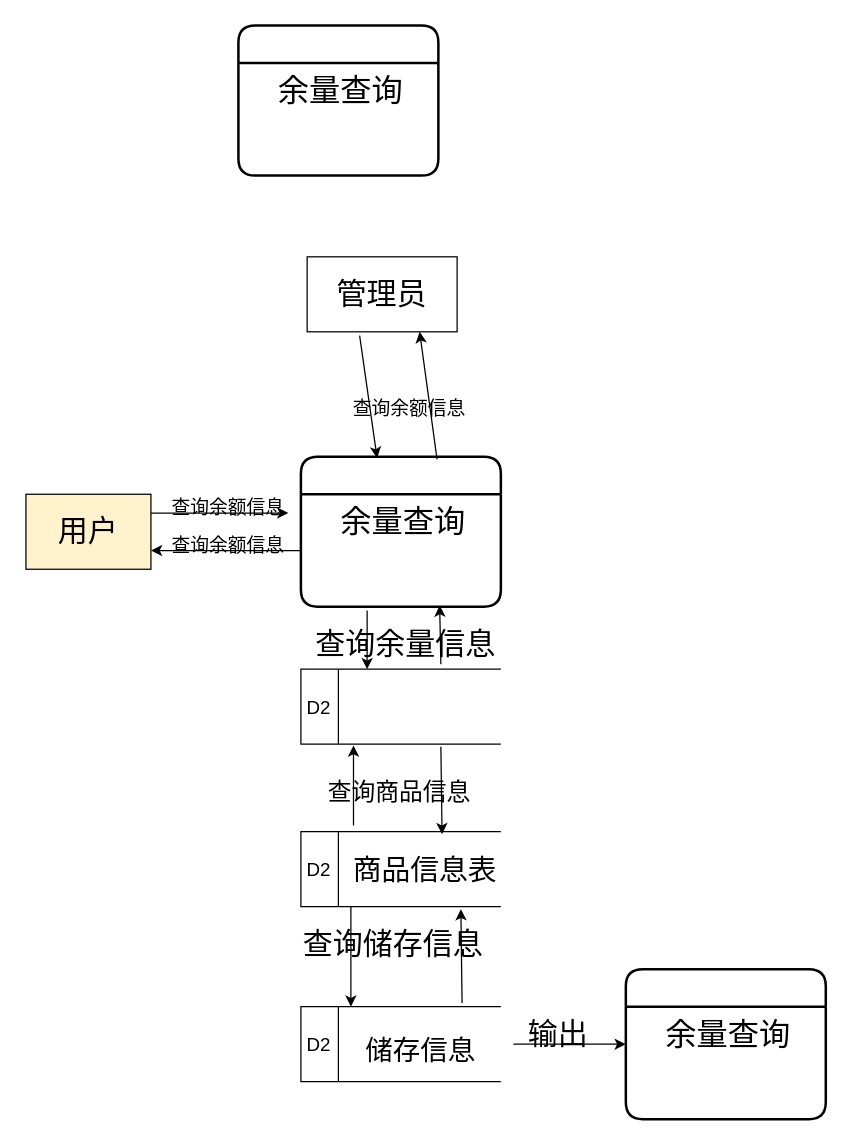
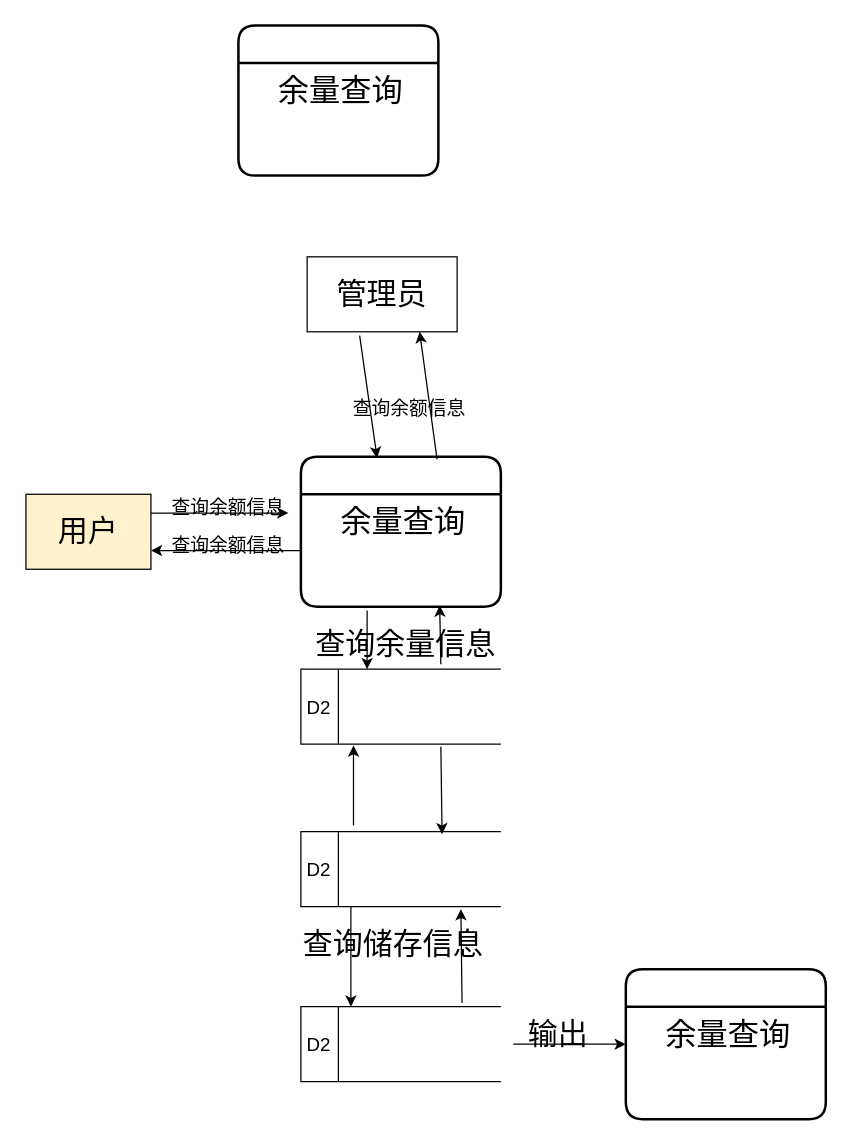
(407, 788) -> none
(426, 863) -> none
(426, 1044) -> none
